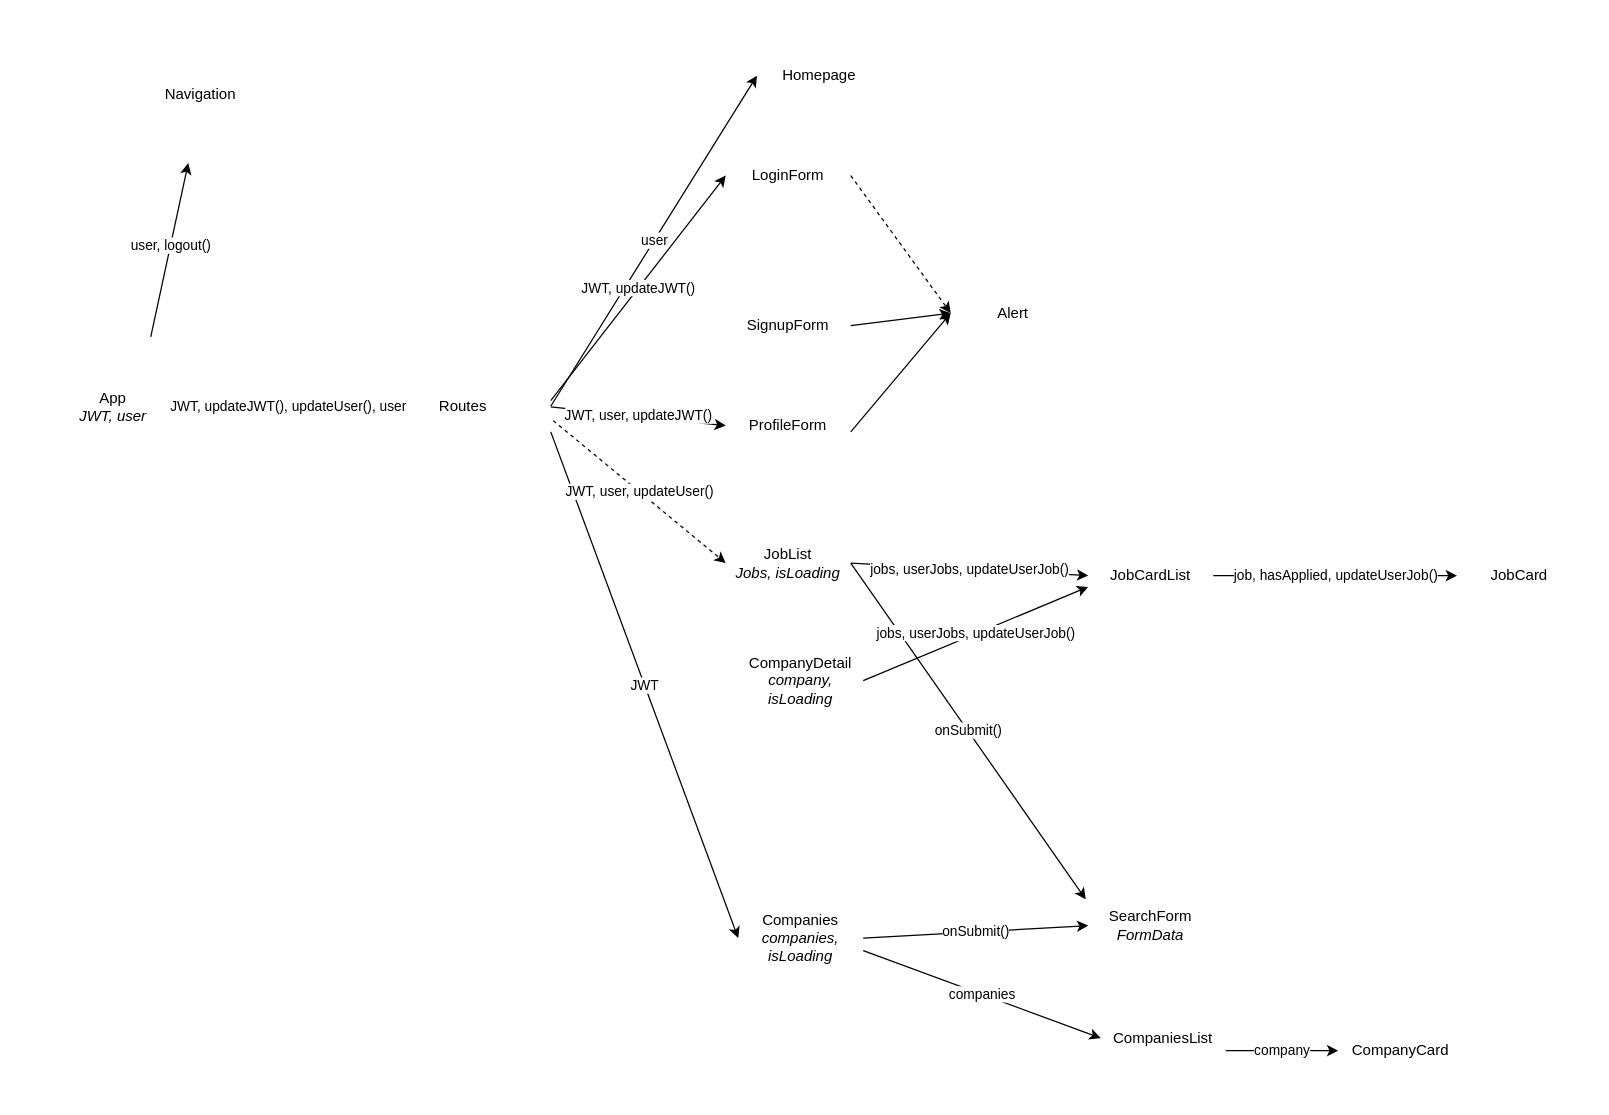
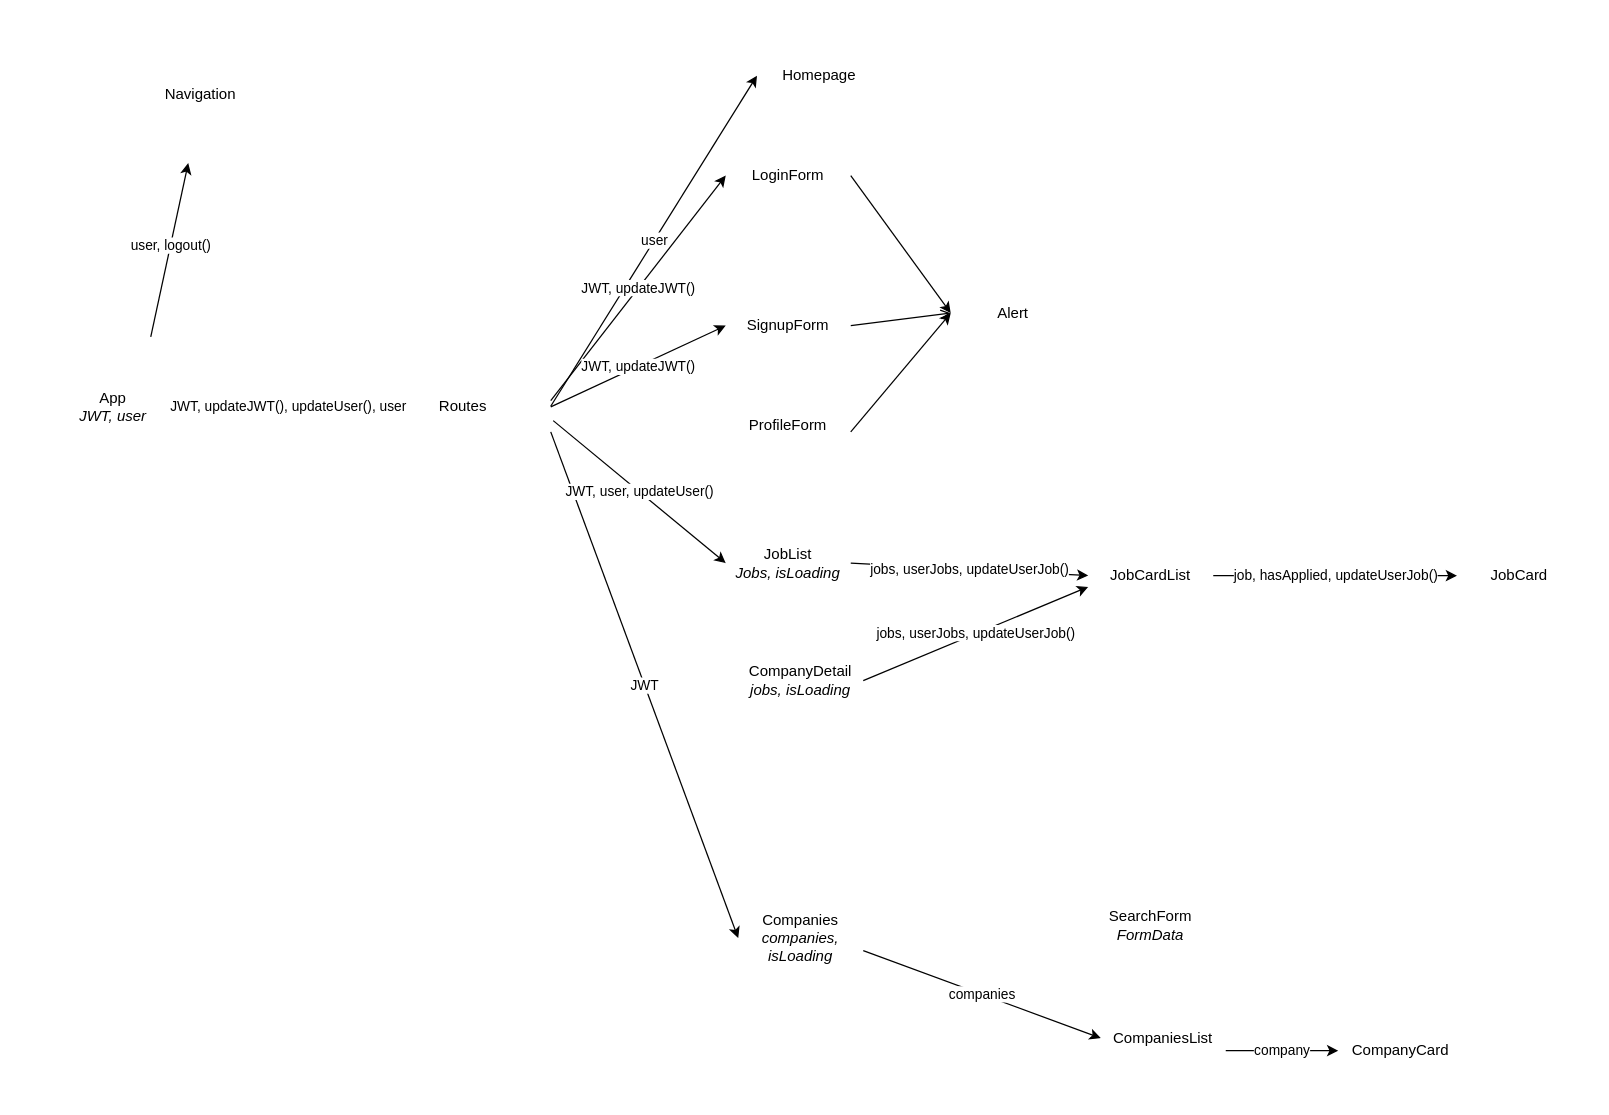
(898, 240) -> (898, 240)
(941, 314) -> (943, 314)
none -> (636, 367)
(619, 414) -> none
(592, 453) -> (592, 453)
(801, 681) -> (801, 681)
(992, 766) -> none
(971, 932) -> none
